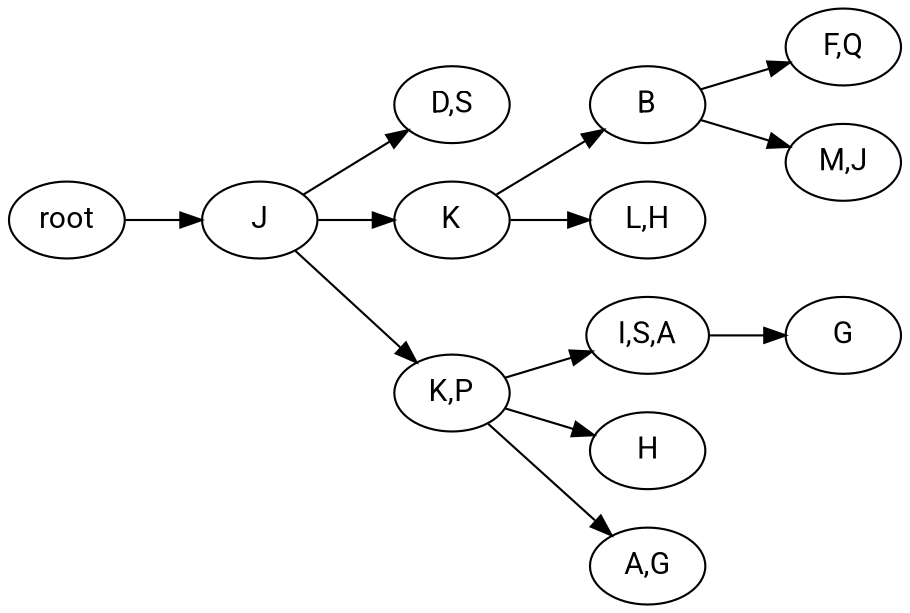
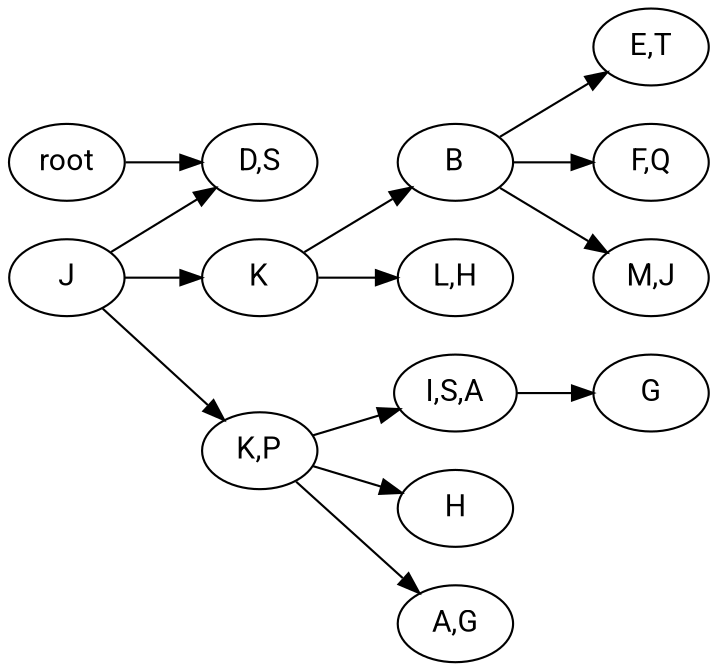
none -> (651, 47)
(153, 220) -> (153, 162)
